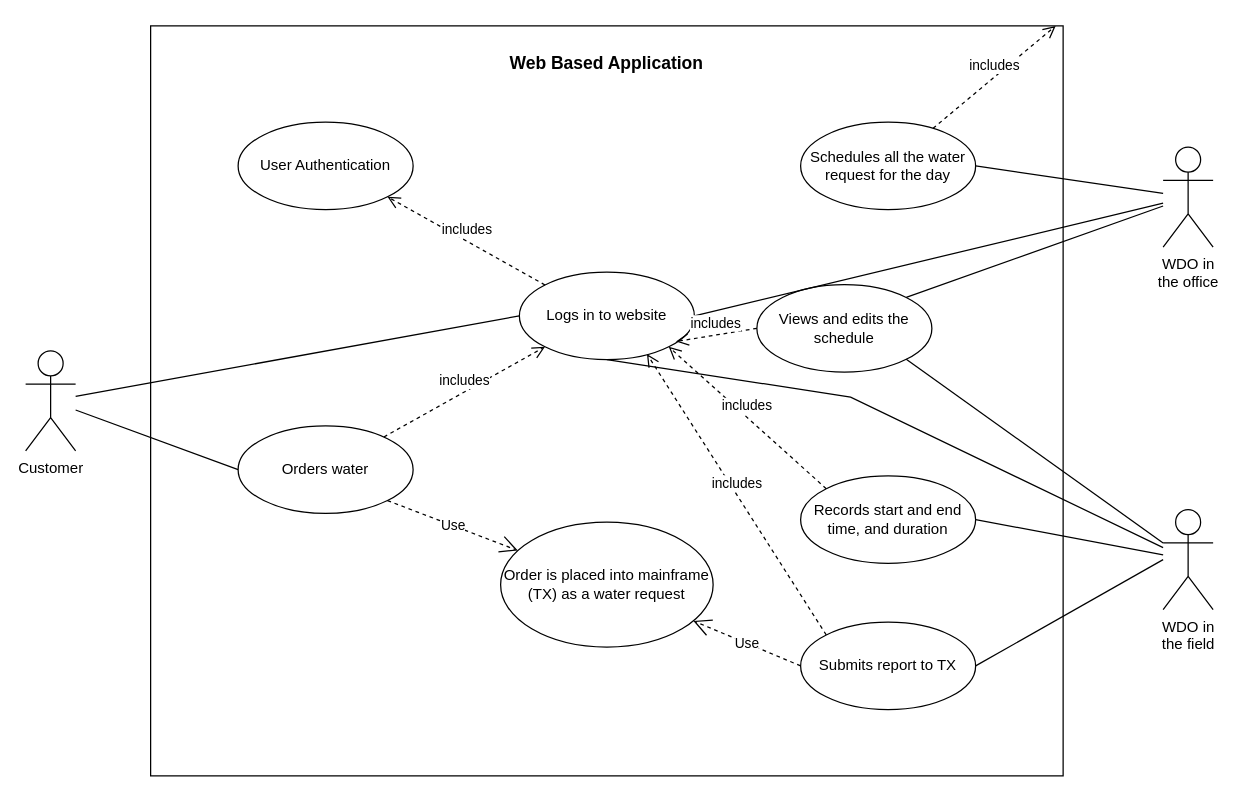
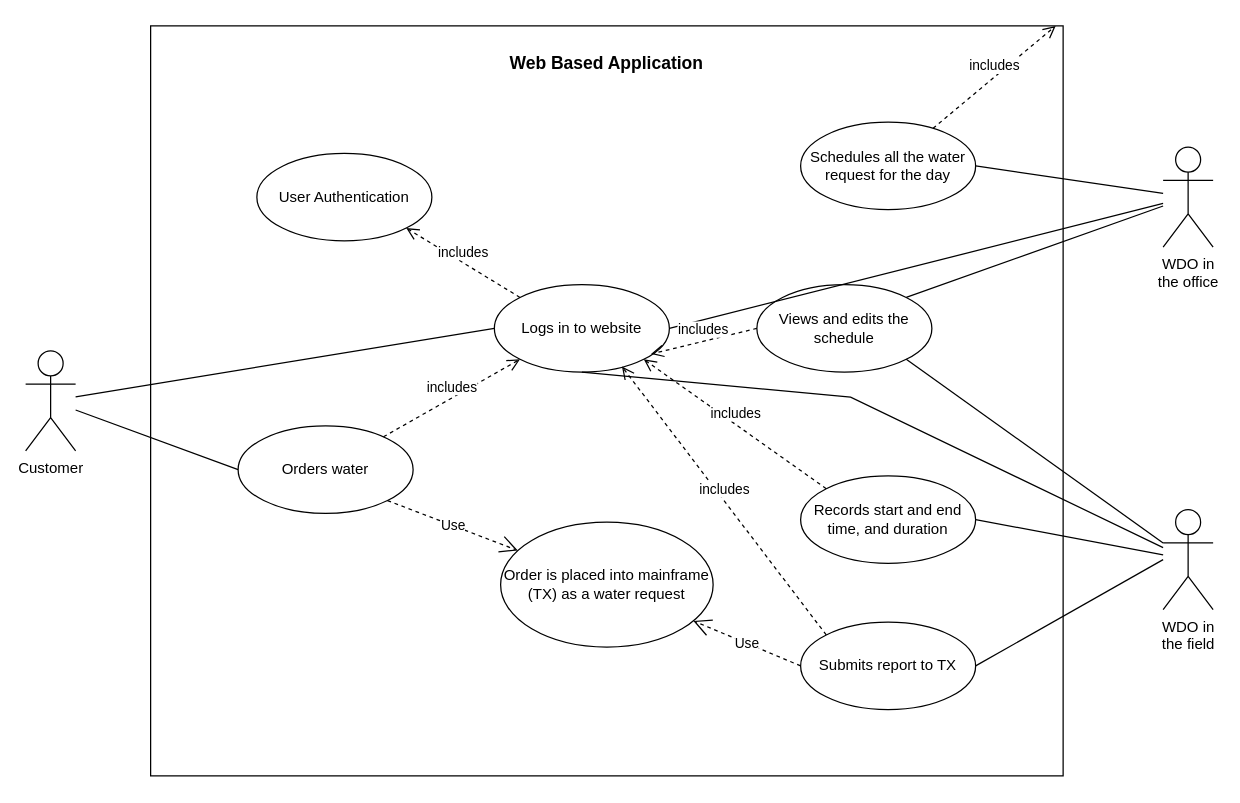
(326, 166) -> (344, 197)
(607, 316) -> (582, 328)
